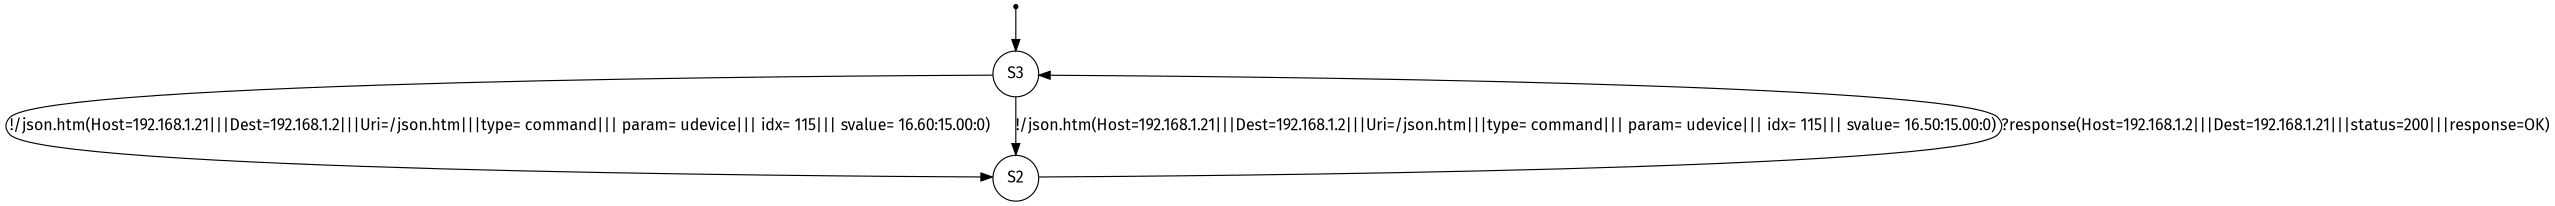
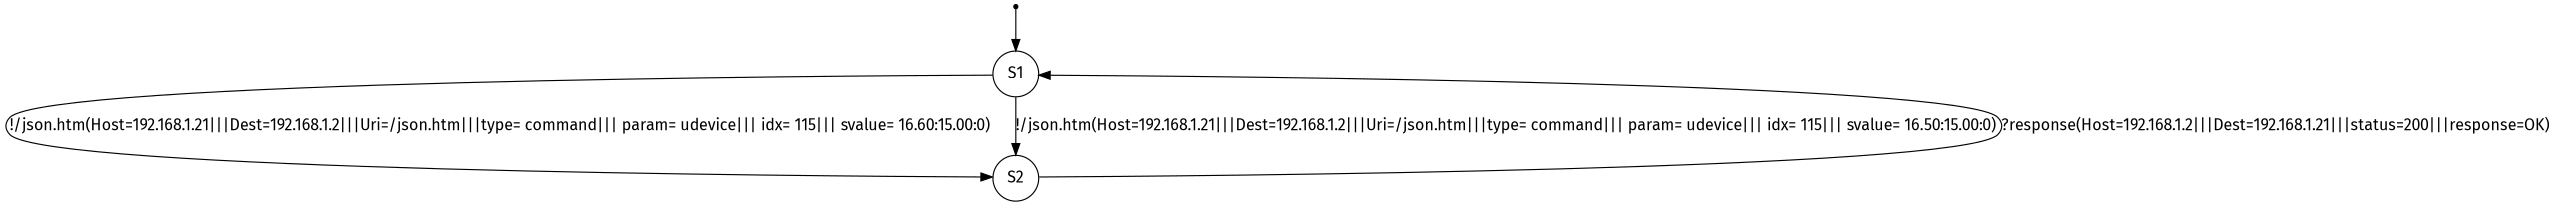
(1016, 74) -> (1016, 74)
